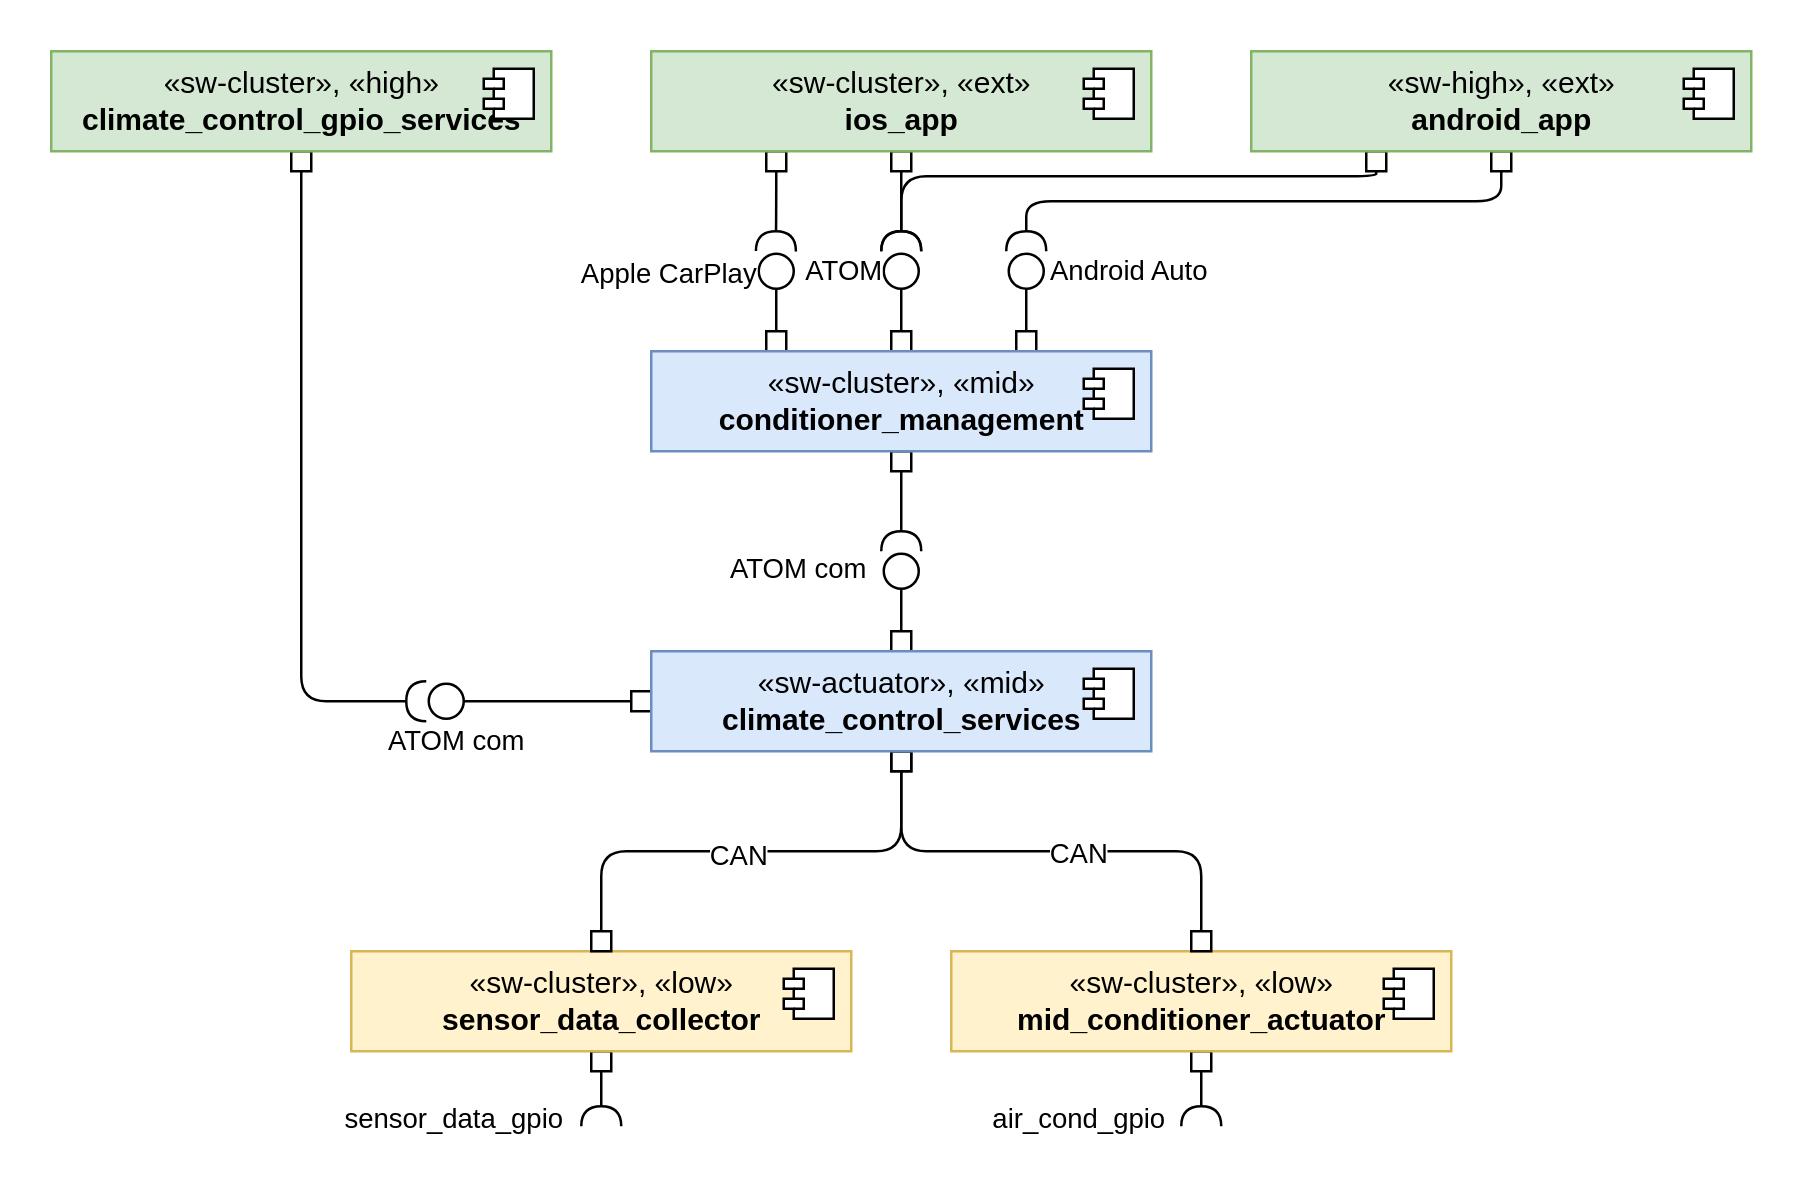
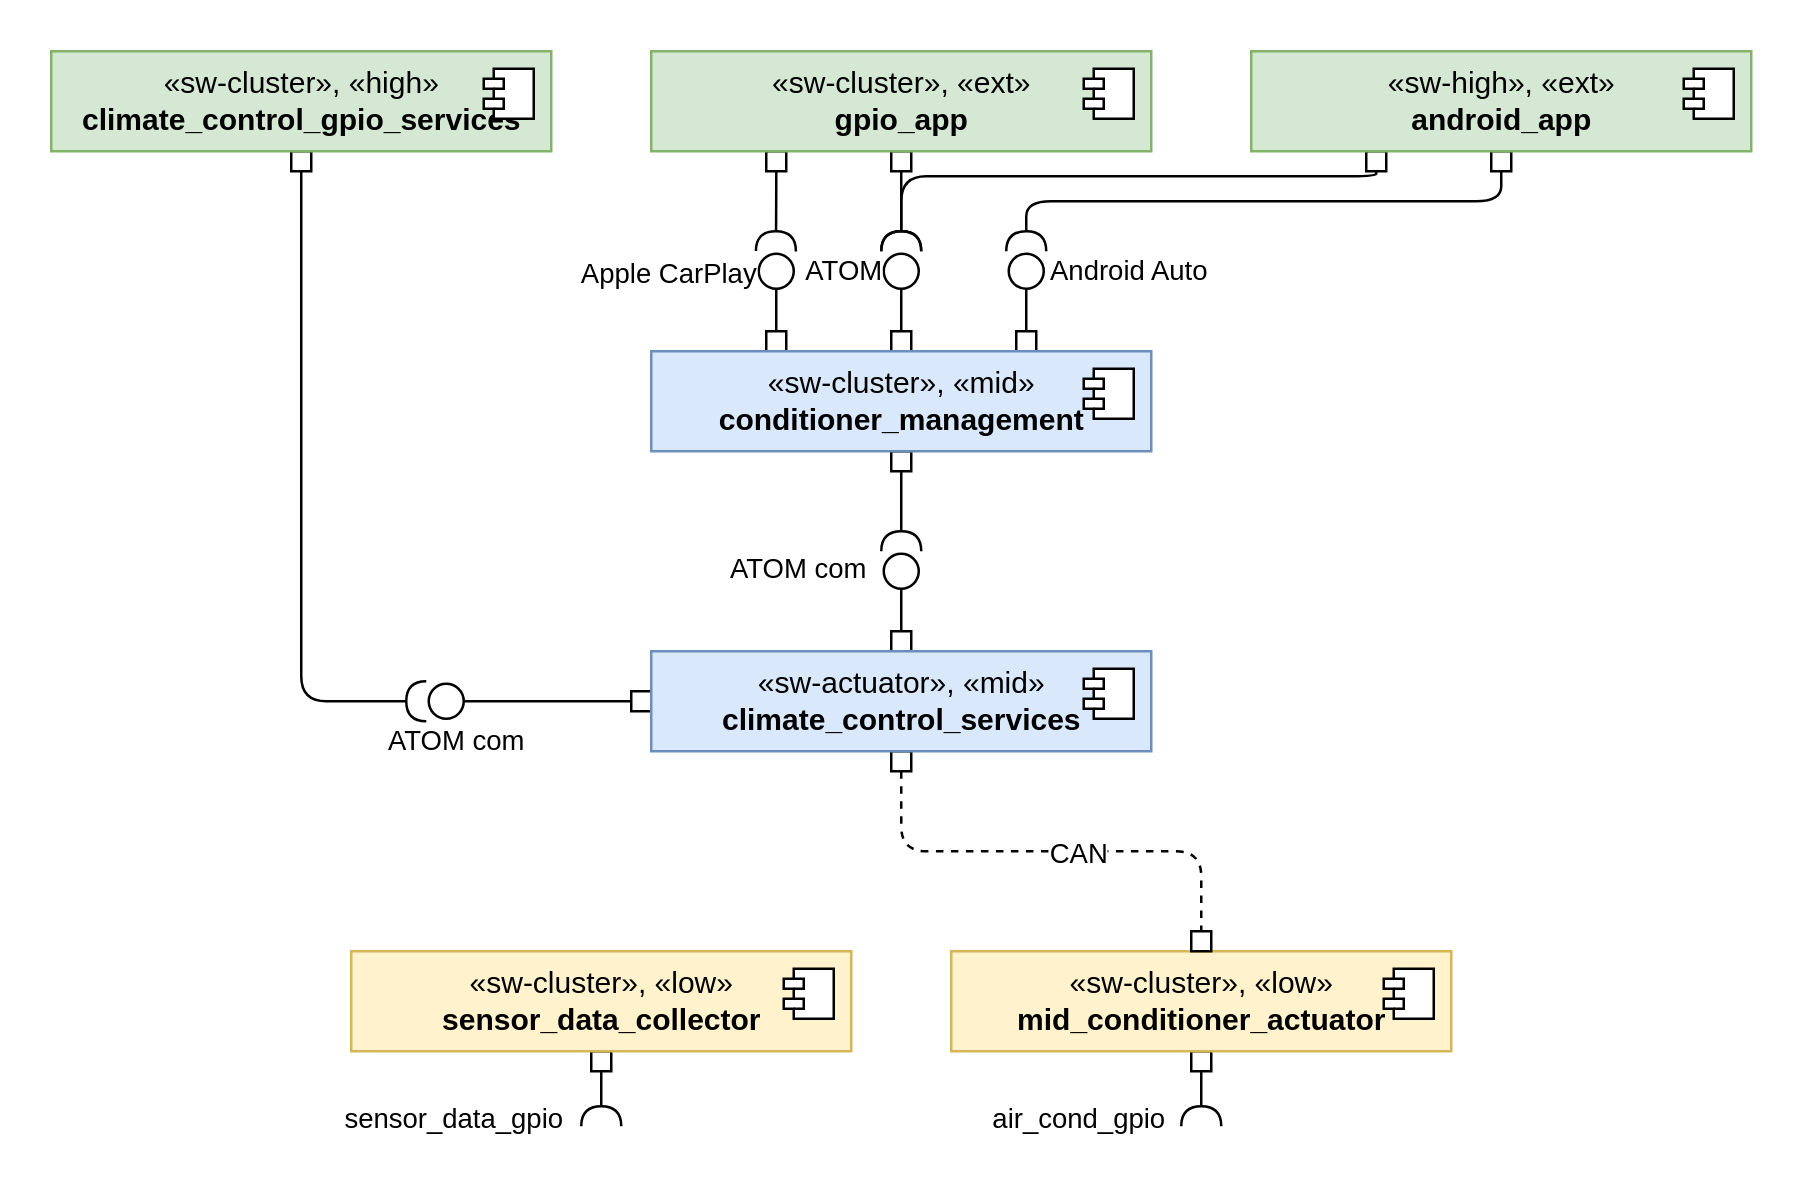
(903, 101) -> (903, 101)
(717, 851) -> none
(1184, 852) -> (1184, 852)
